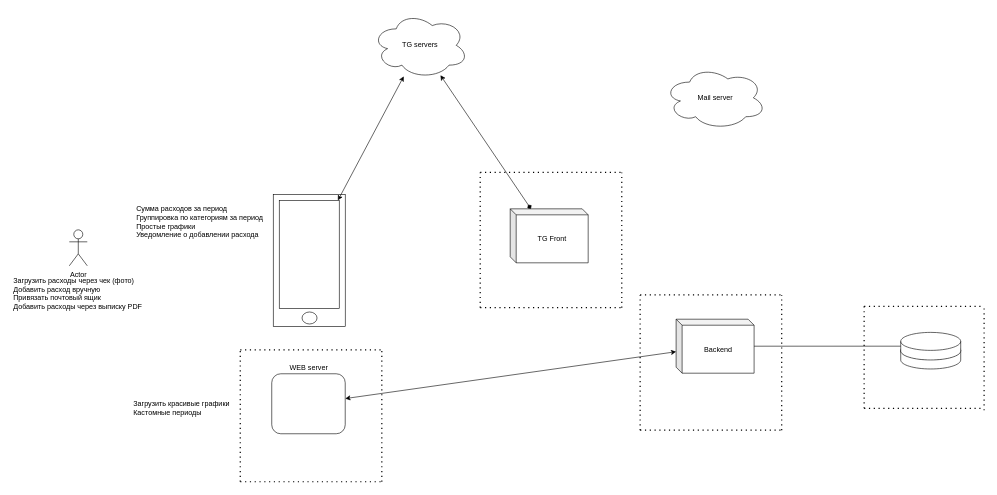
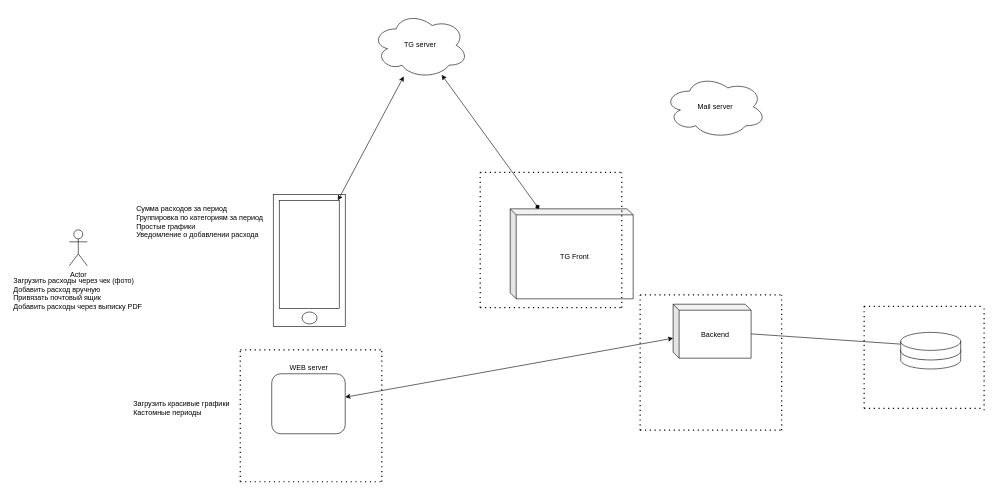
(420, 45) -> (420, 45)
(715, 98) -> (715, 107)
(549, 236) -> (572, 254)
(715, 346) -> (712, 331)
